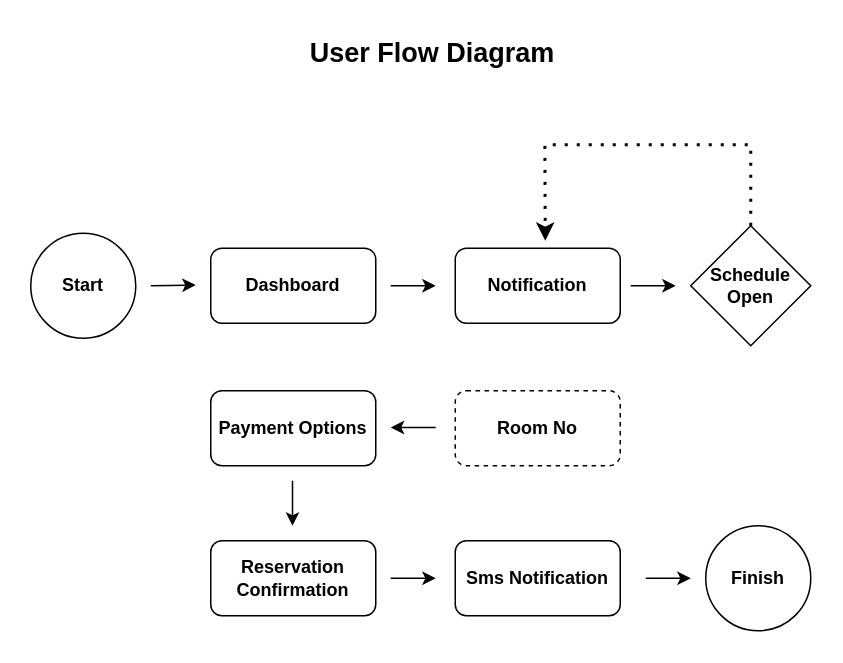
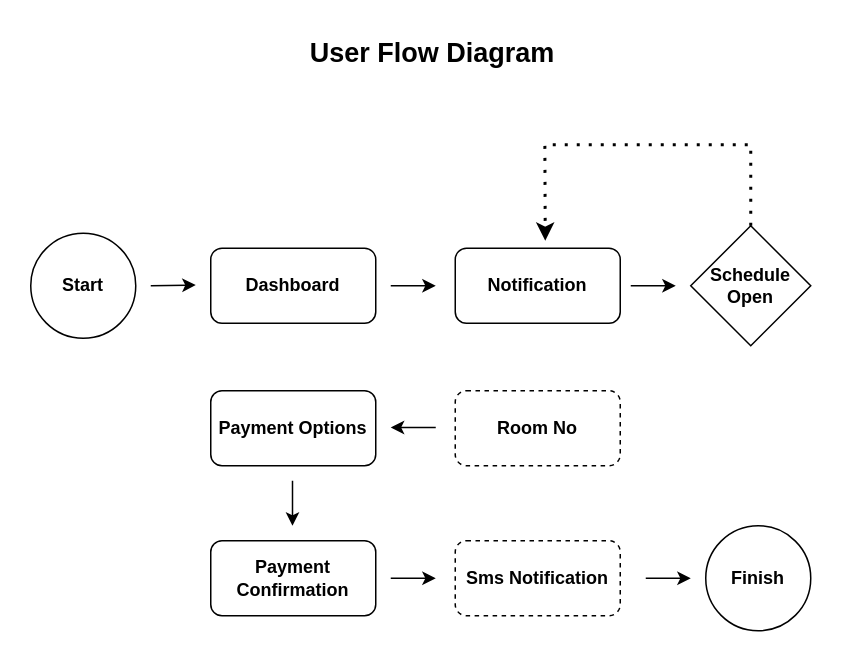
(293, 578) -> (293, 578)
(538, 578) -> (538, 578)
